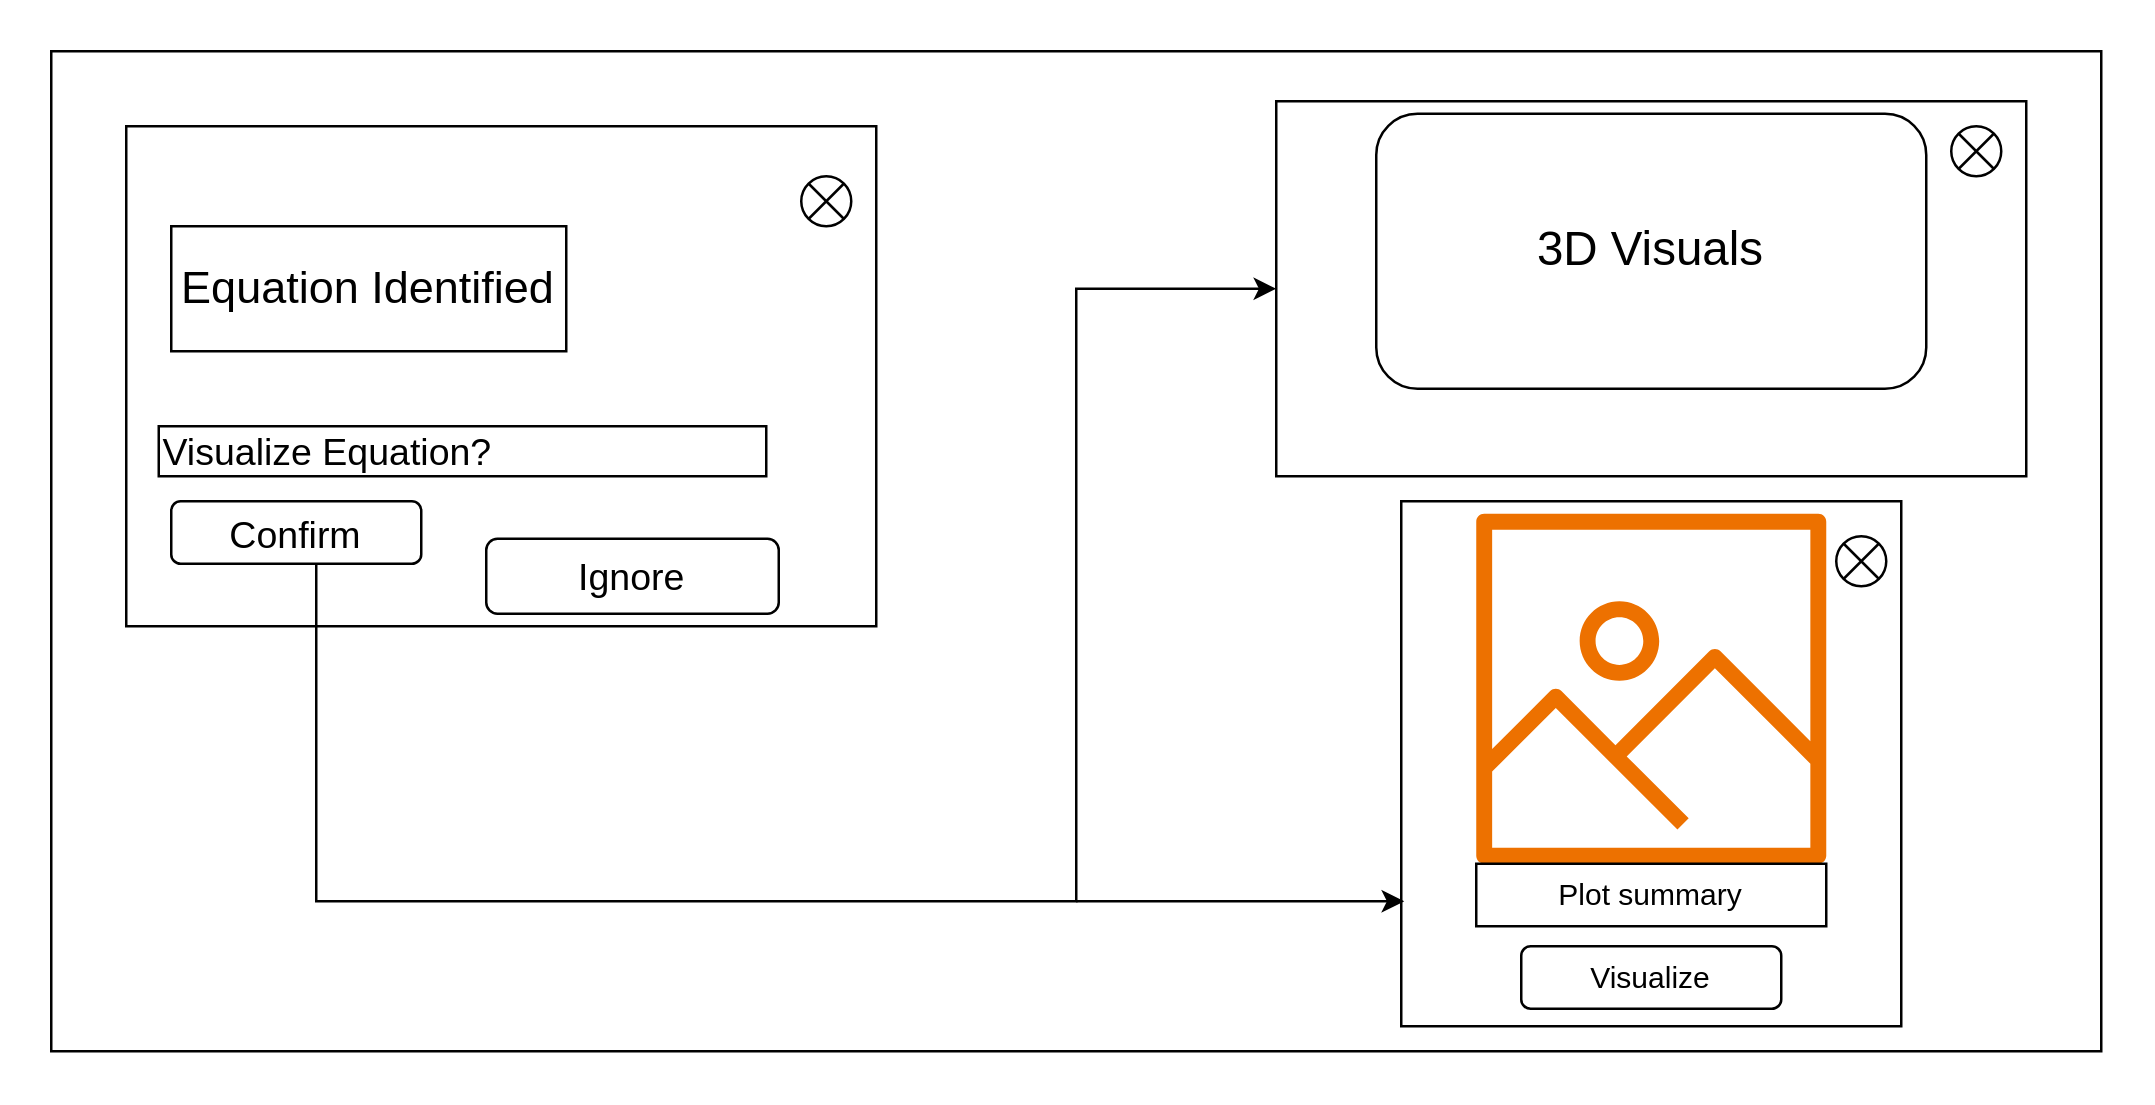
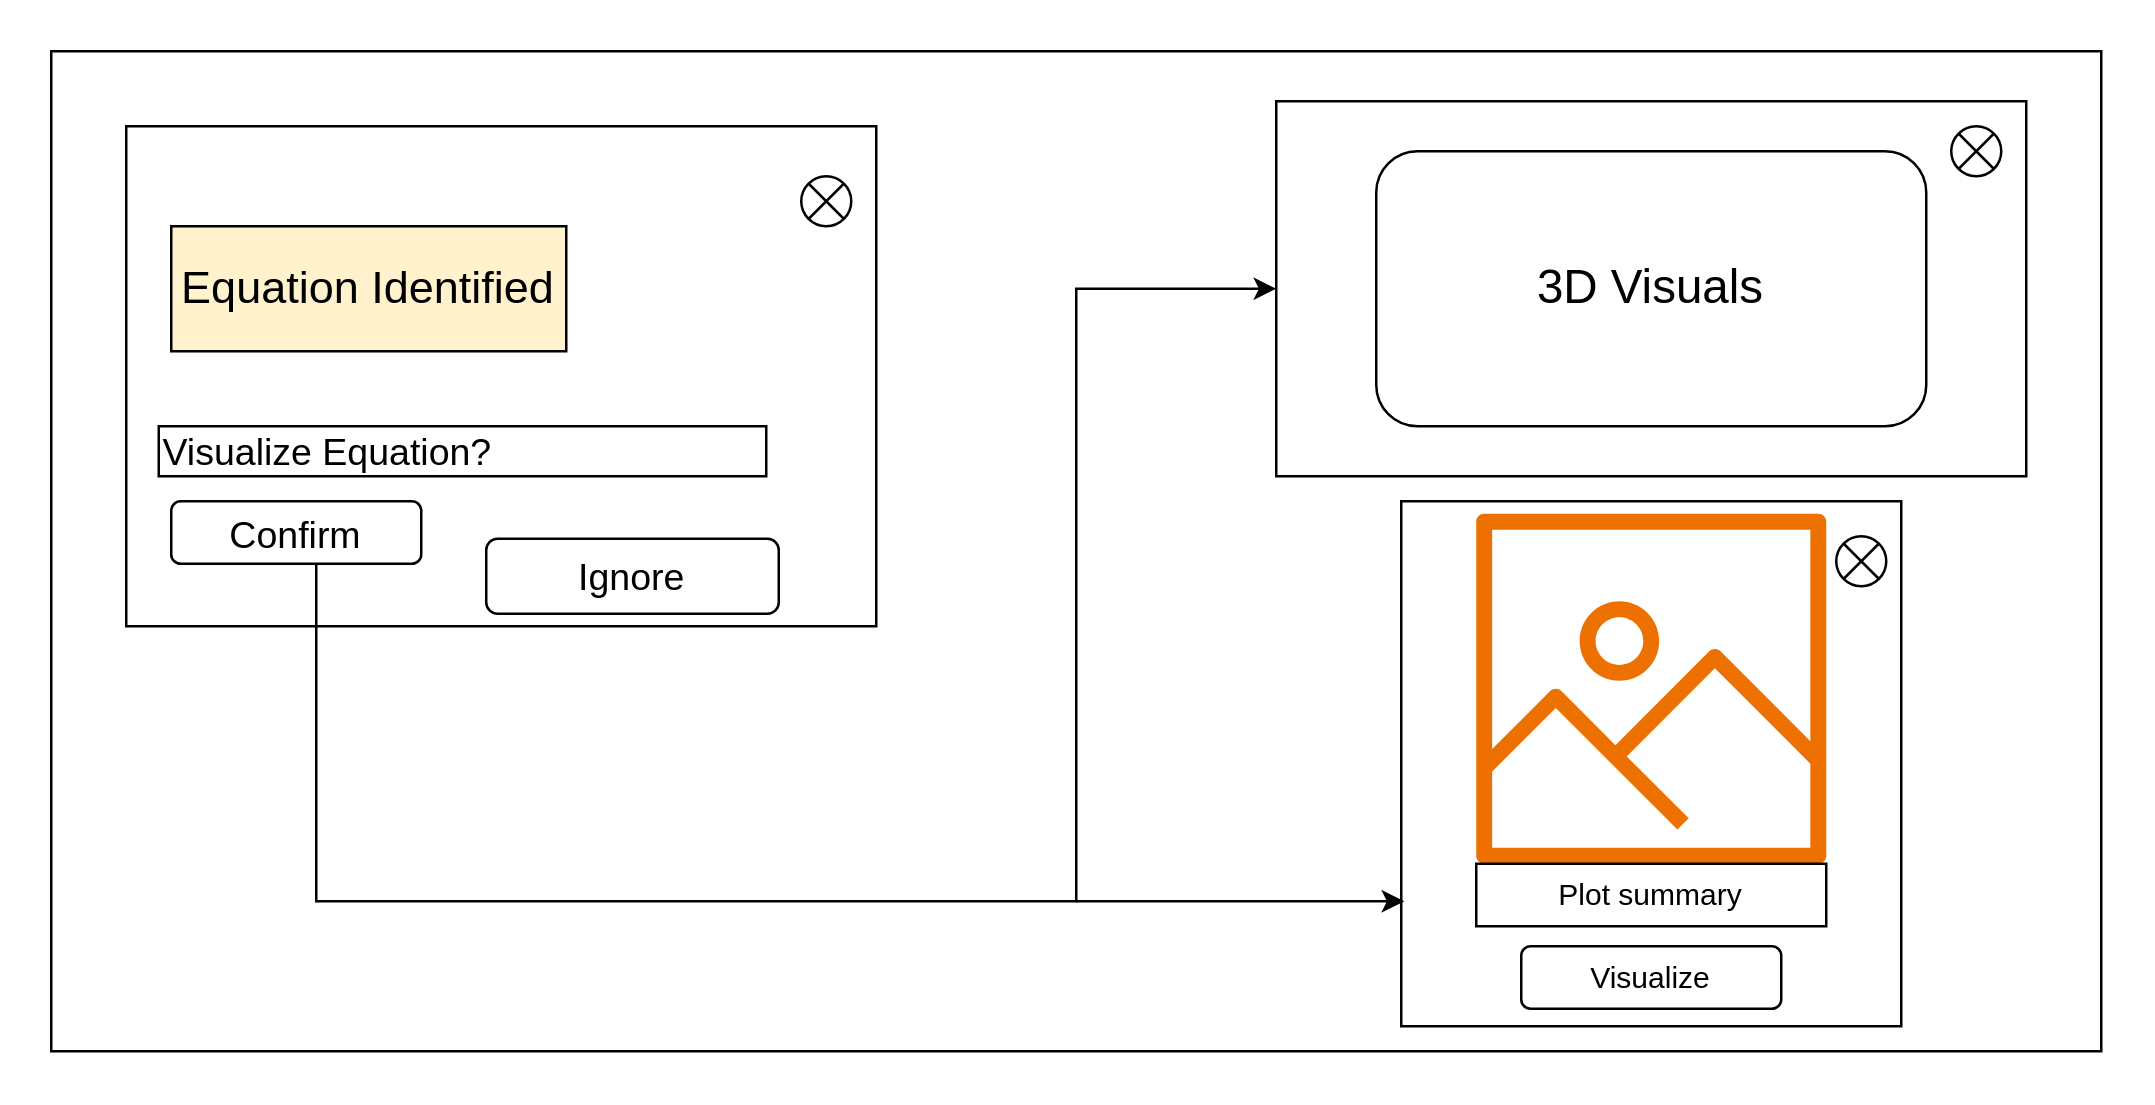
(1651, 251) -> (1651, 289)
(369, 289) -> (369, 289)
